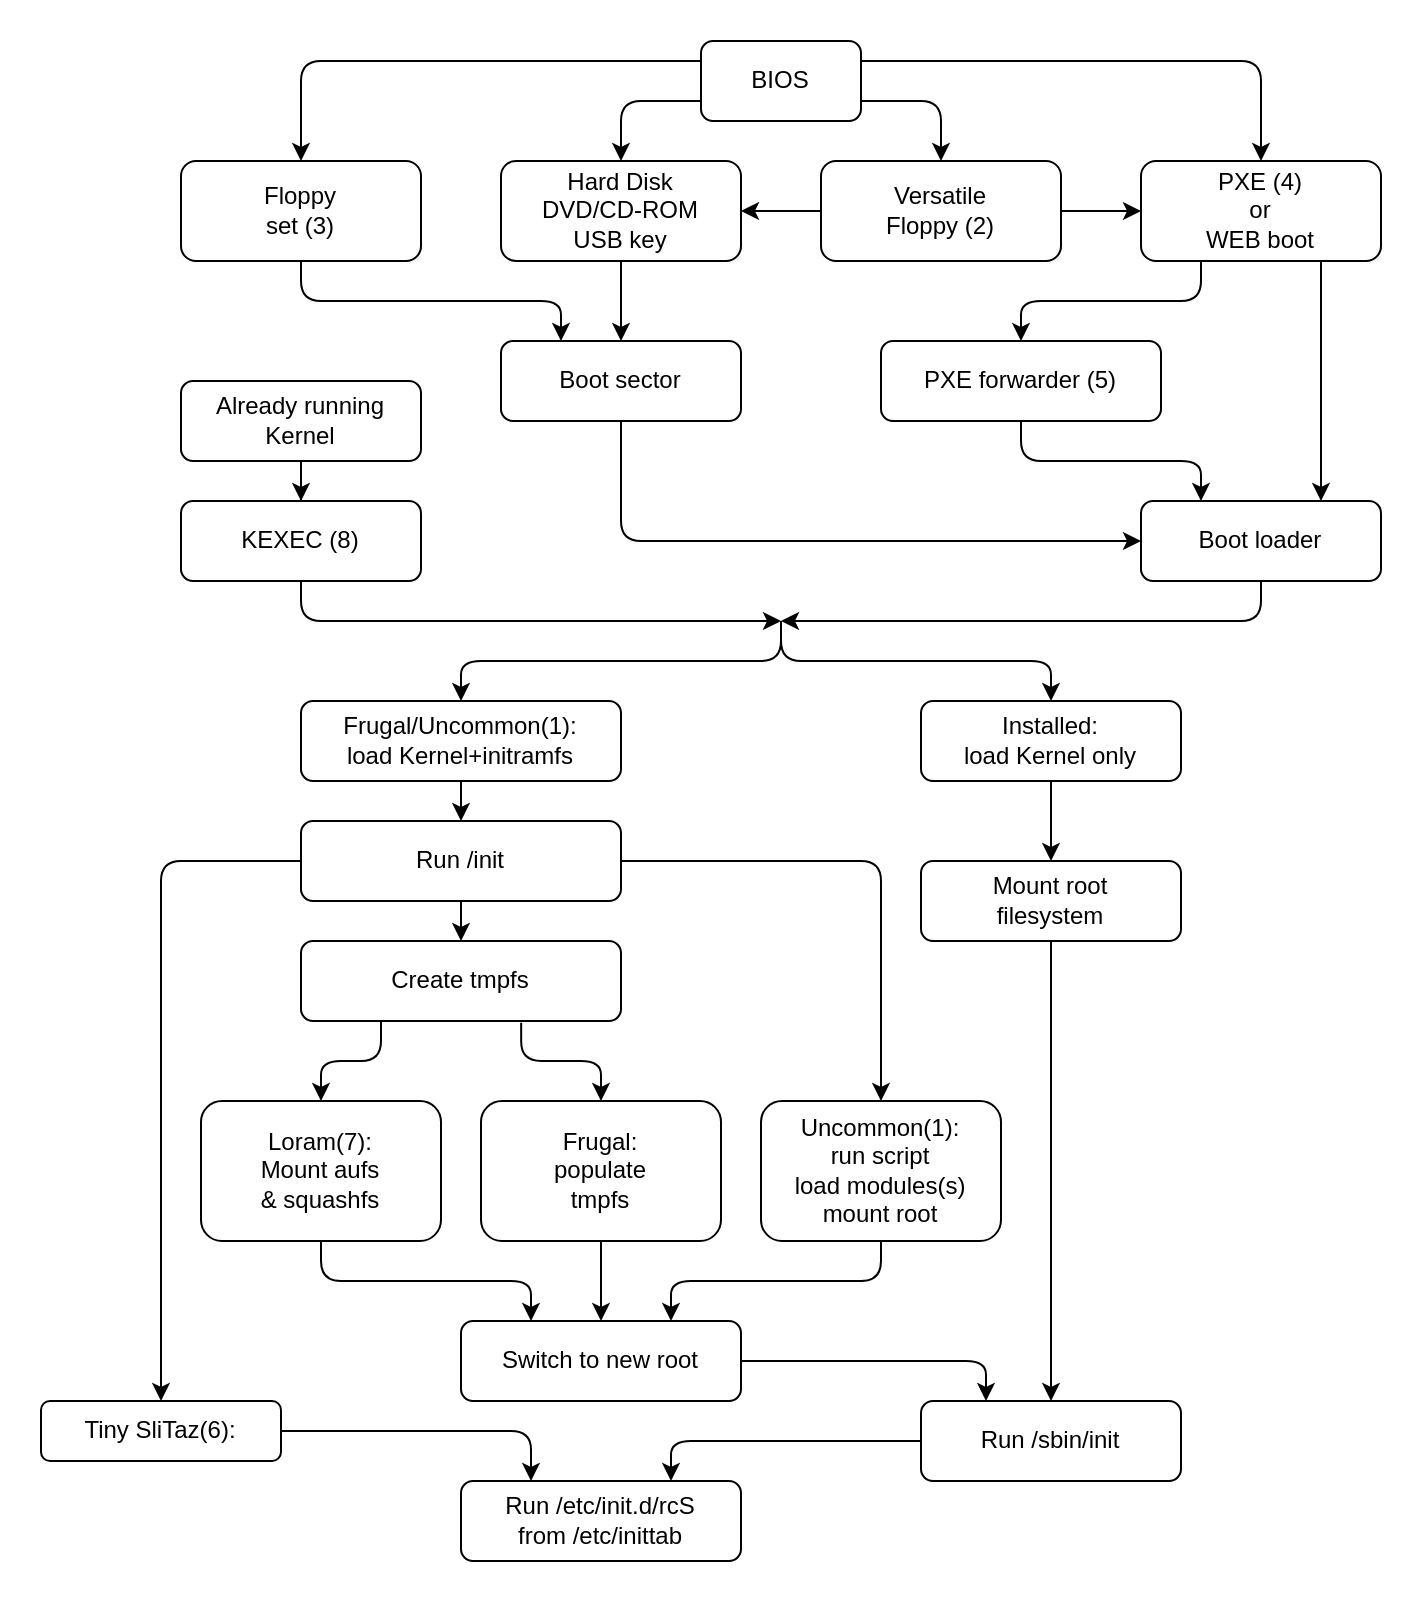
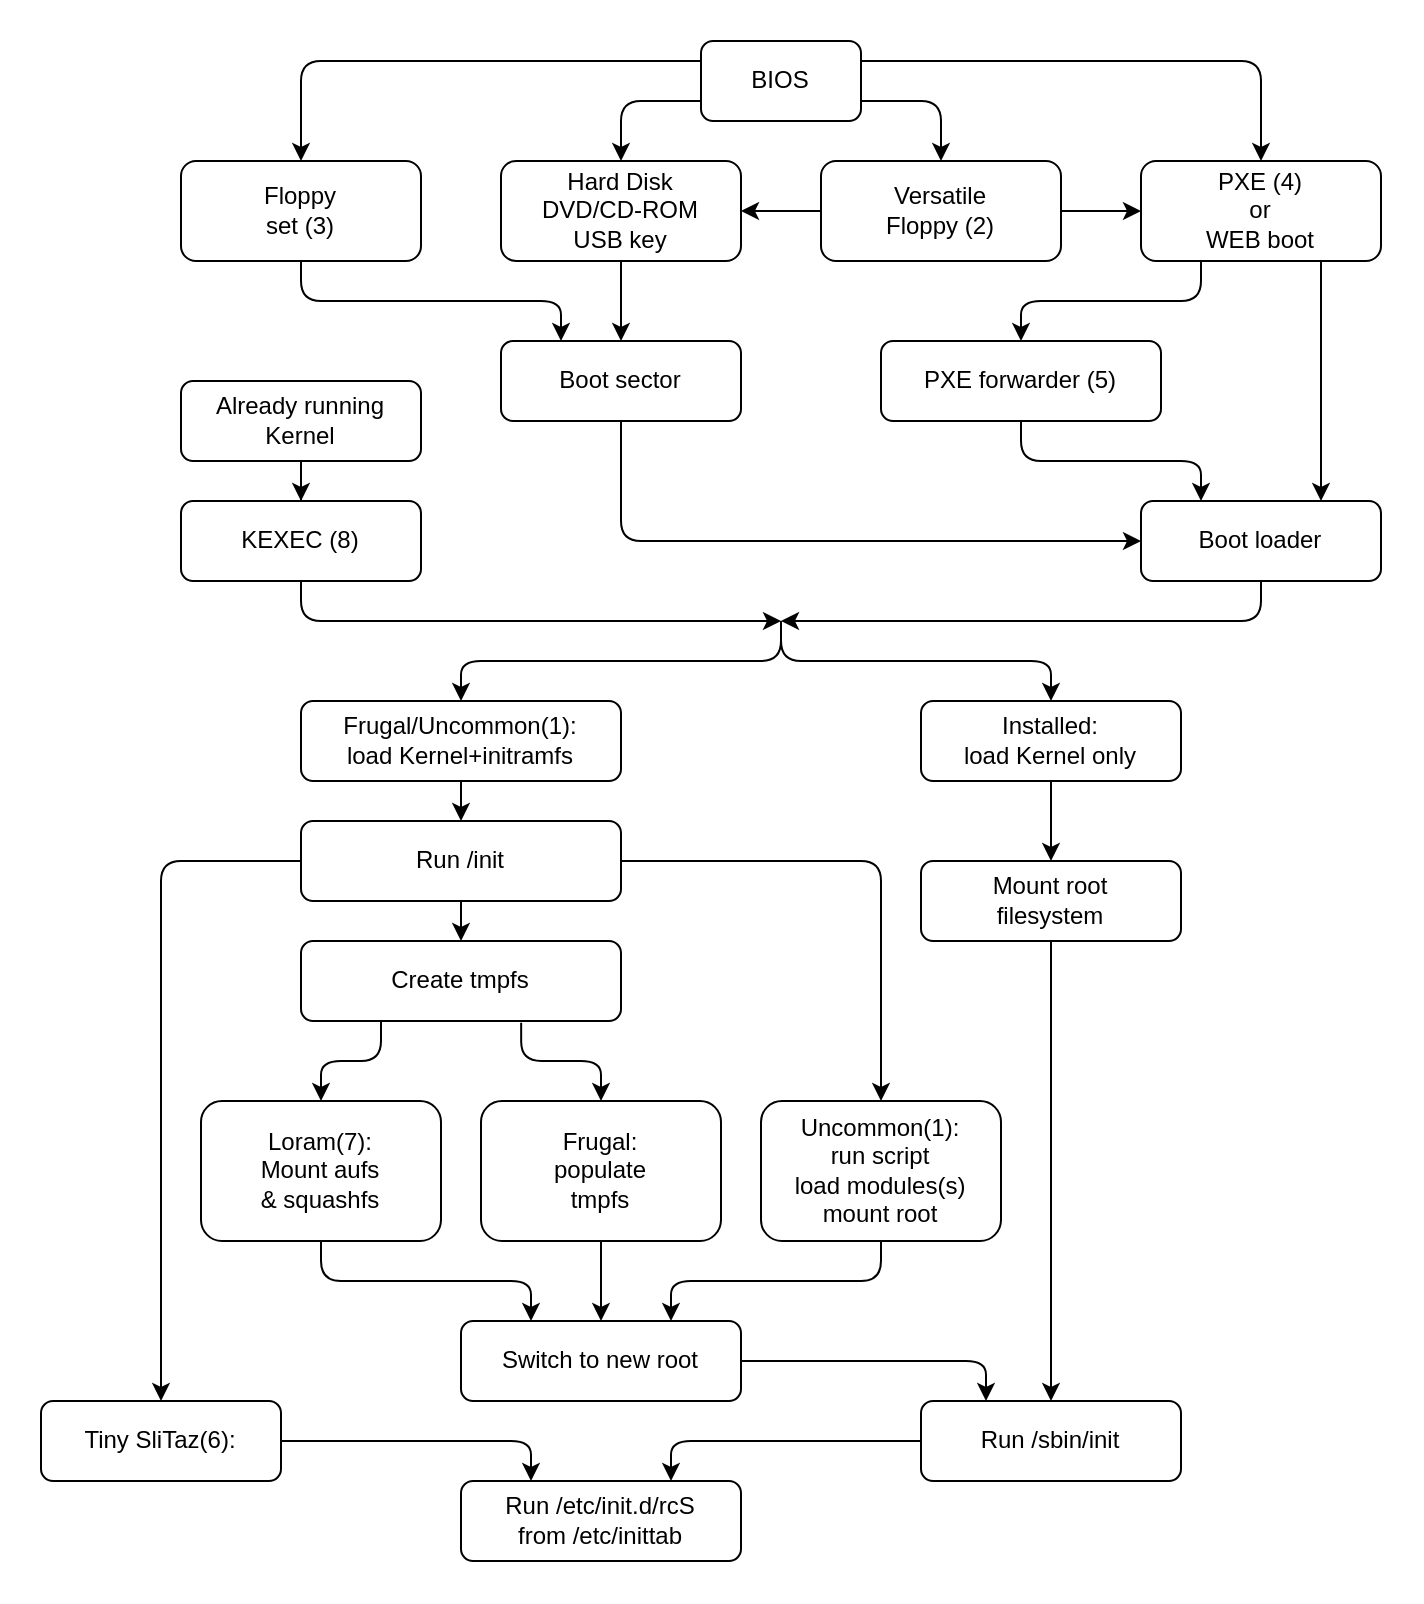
(161, 1431) -> (161, 1441)
